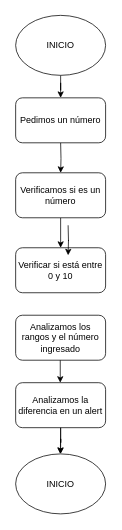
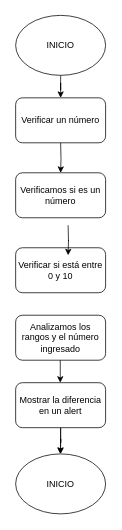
(60, 120) -> (60, 120)
(60, 230) -> none
(60, 405) -> (60, 405)
